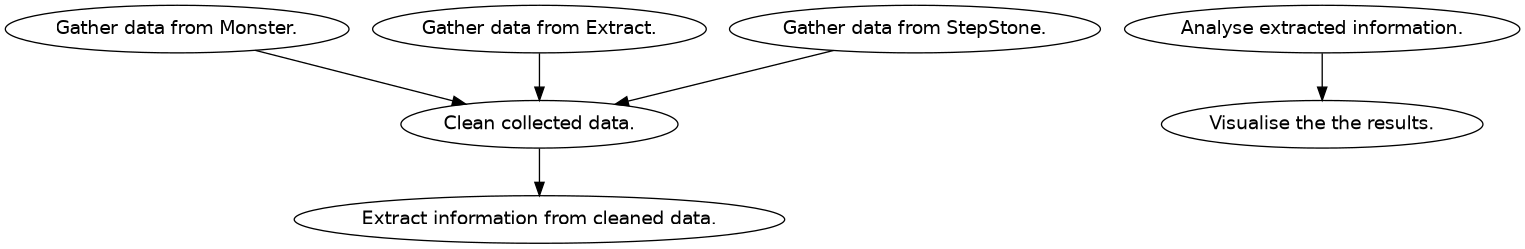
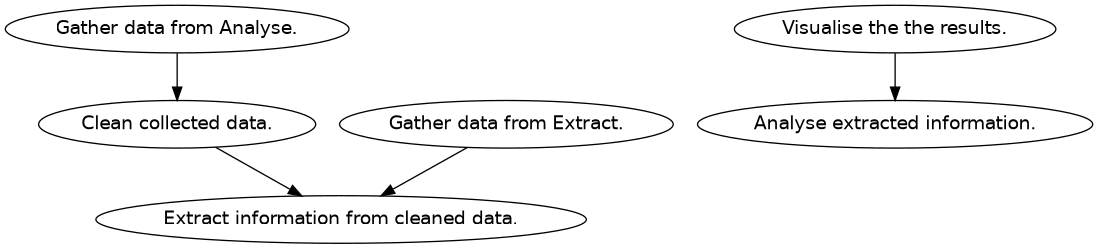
(177, 29) -> (177, 29)
(915, 29) -> none
(539, 70) -> (430, 168)
(1322, 70) -> (895, 70)
